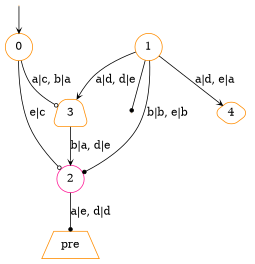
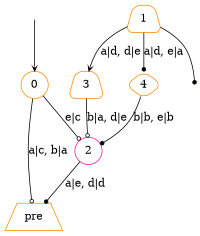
(149, 47) -> (144, 19)
(189, 79) -> (144, 50)
(33, 87) -> (28, 149)
(138, 127) -> (127, 123)
(71, 144) -> (87, 116)
